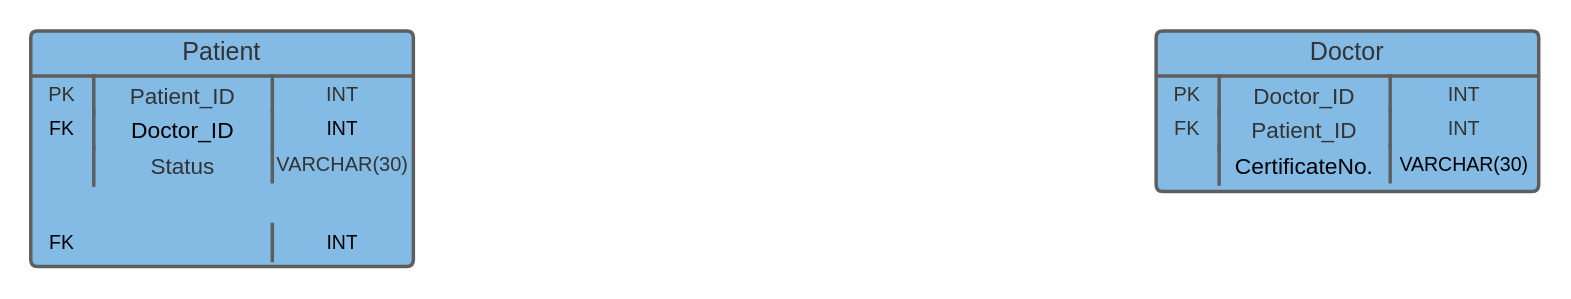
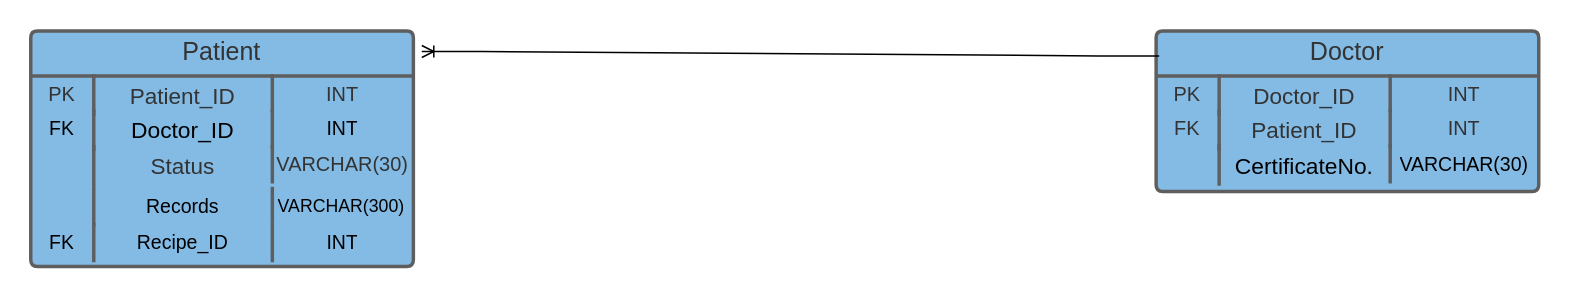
none -> (791, 54)
none -> (343, 205)
none -> (183, 206)
none -> (183, 242)
